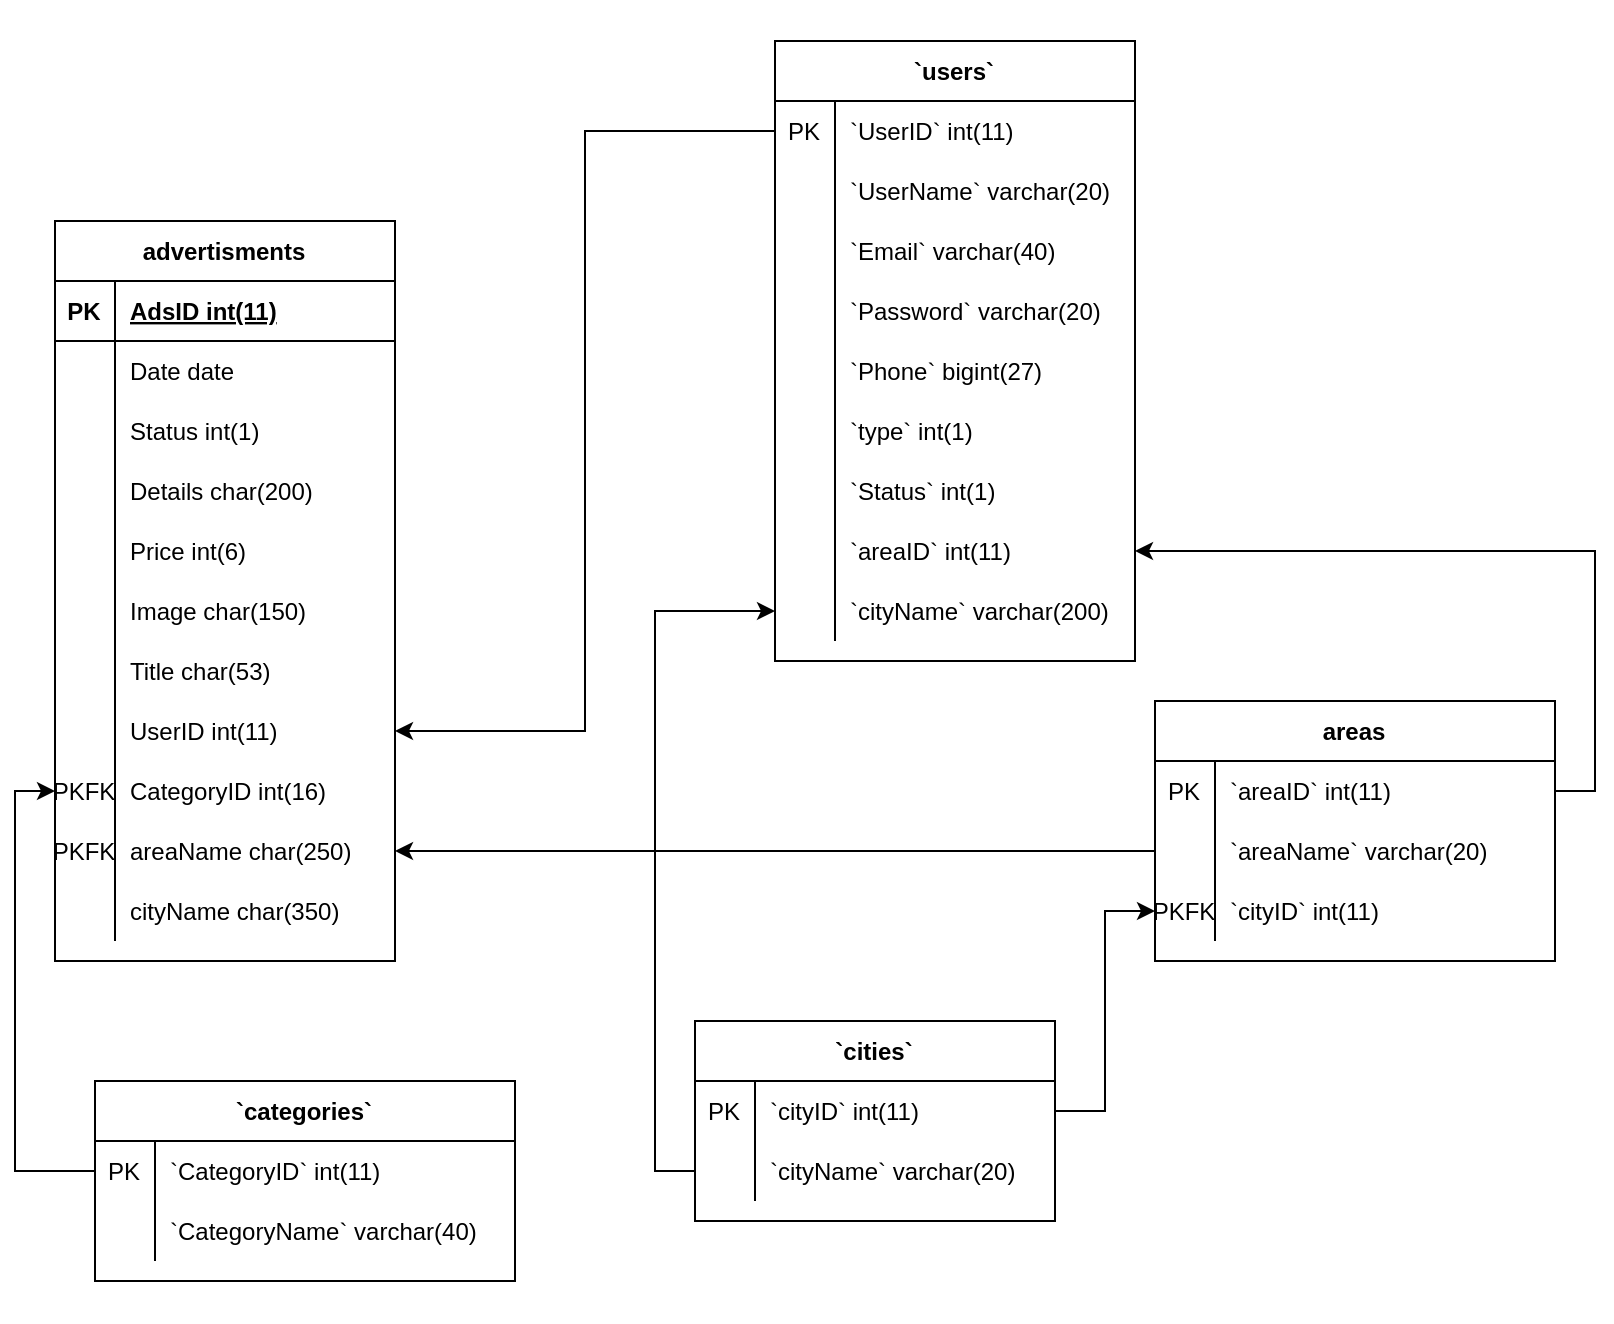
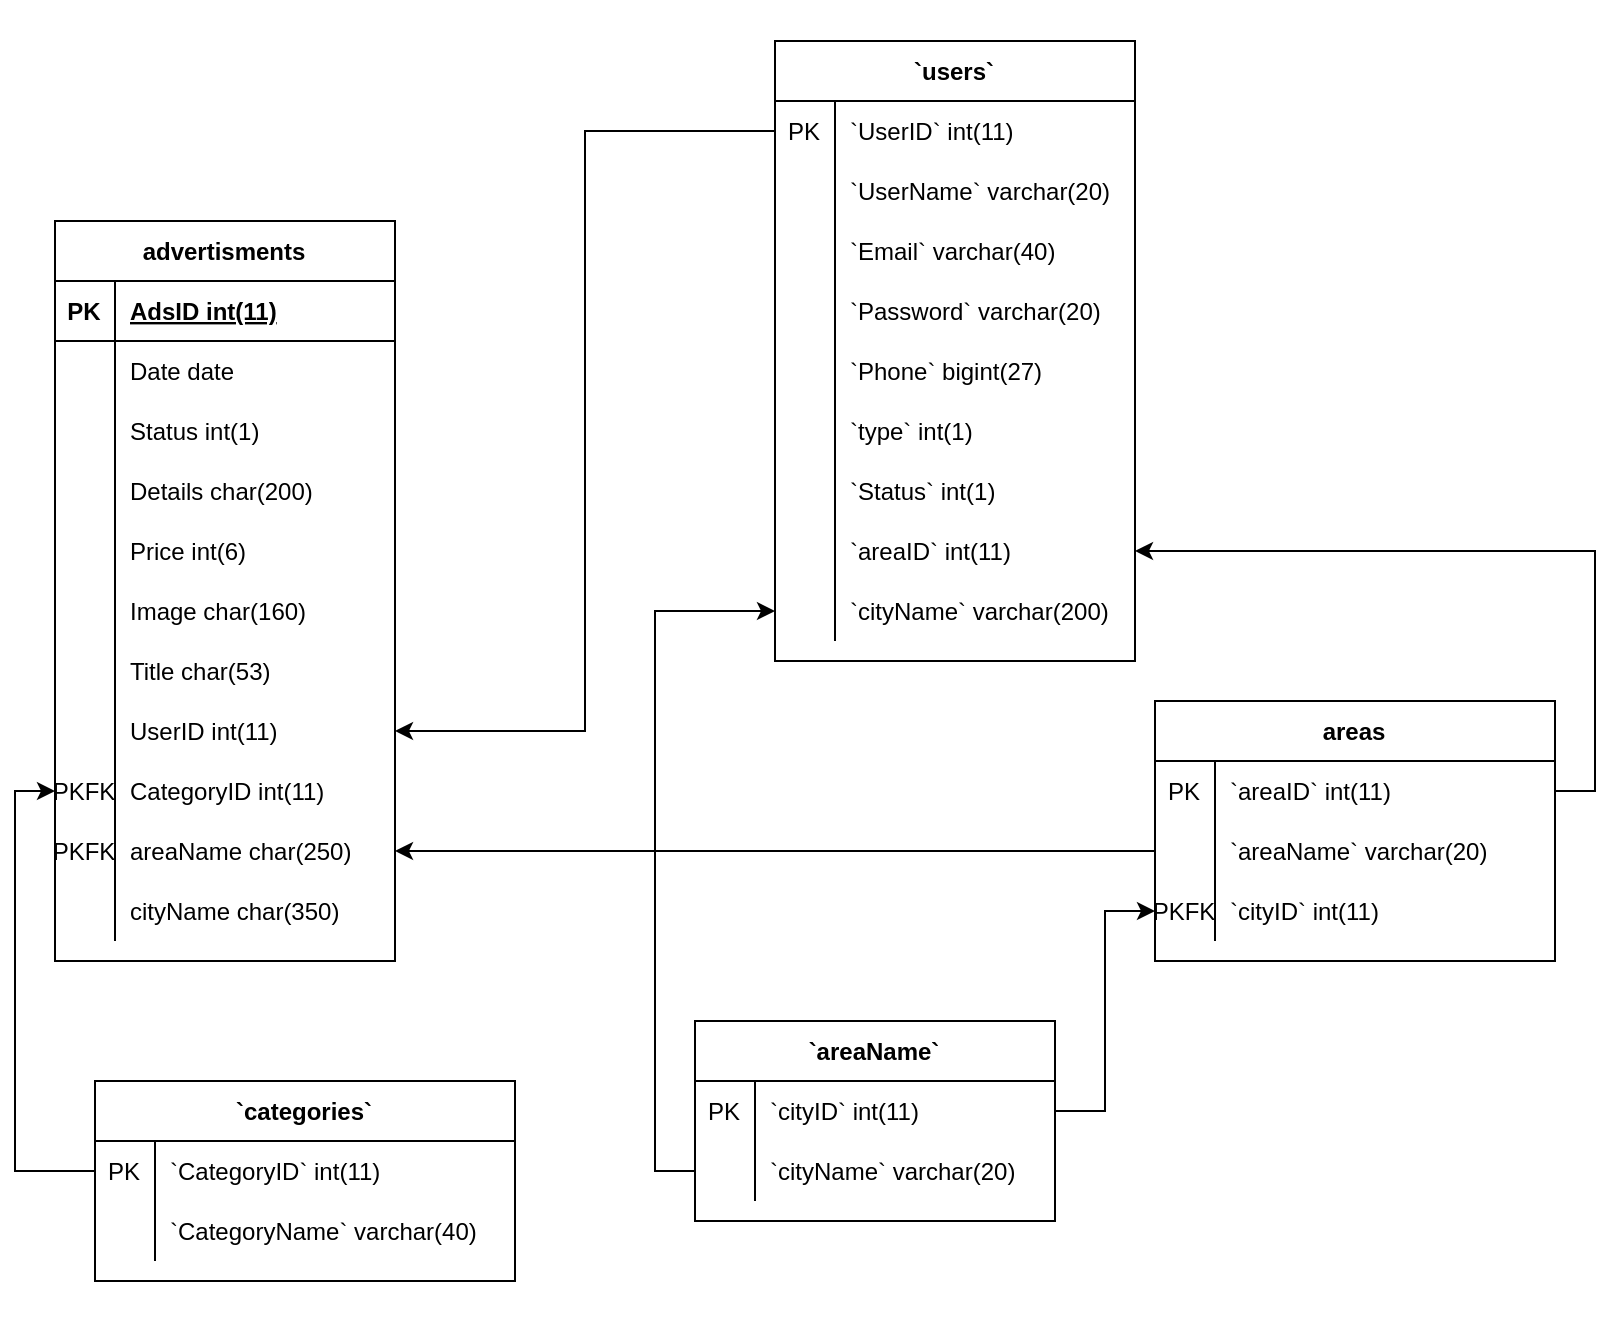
(228, 612) -> (228, 612)
(245, 792) -> (245, 792)
(874, 1052) -> (874, 1052)
